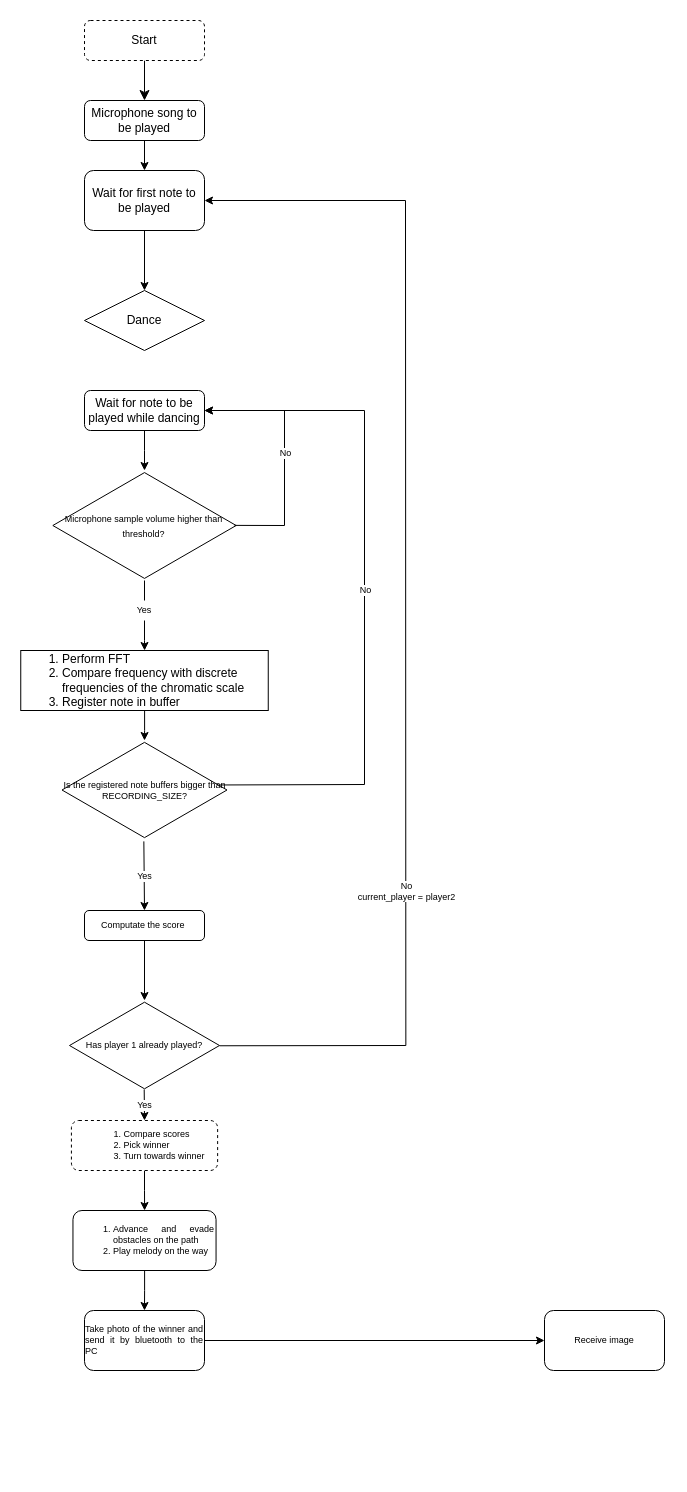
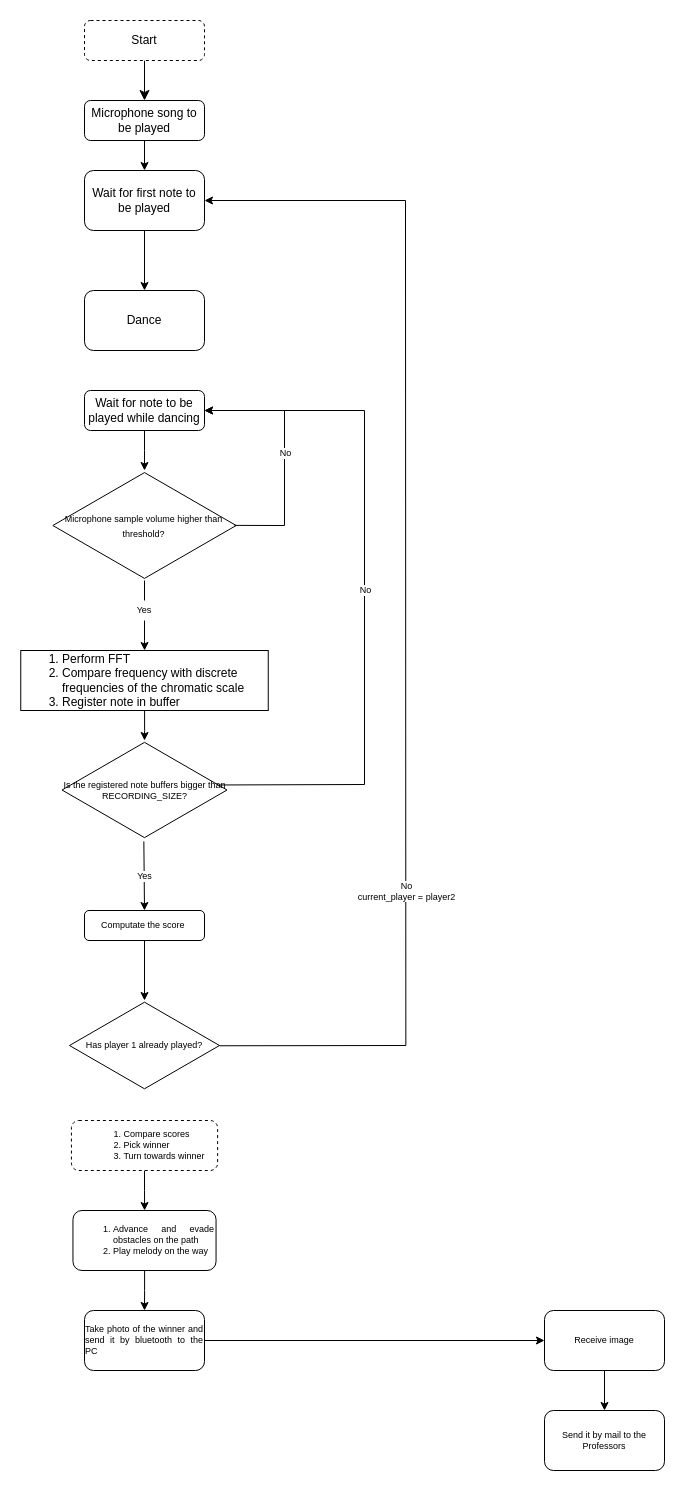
(145, 321) -> (145, 321)
(144, 1102) -> none
none -> (605, 1387)
none -> (605, 1441)
